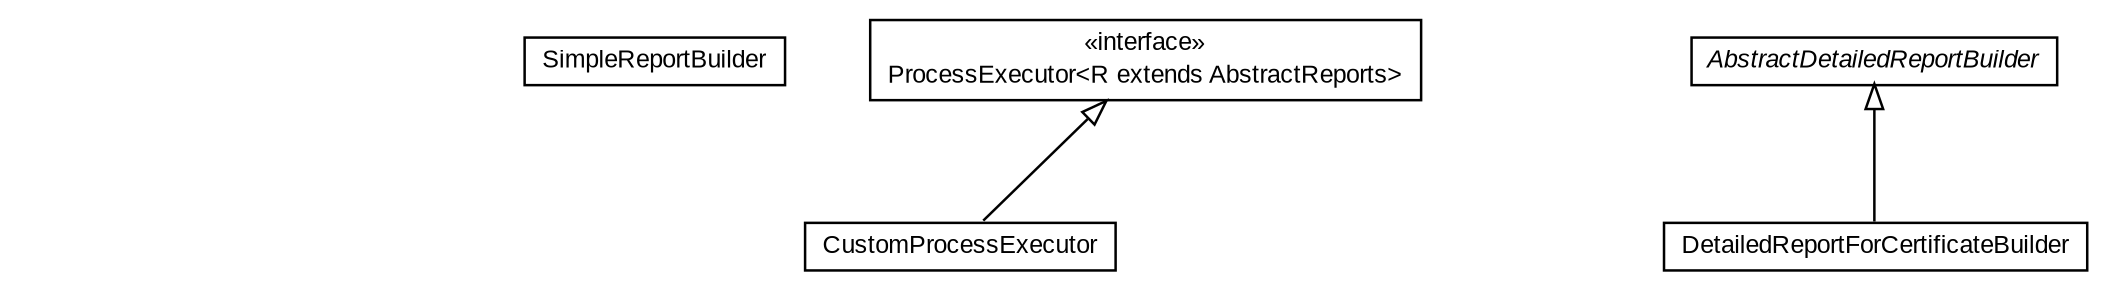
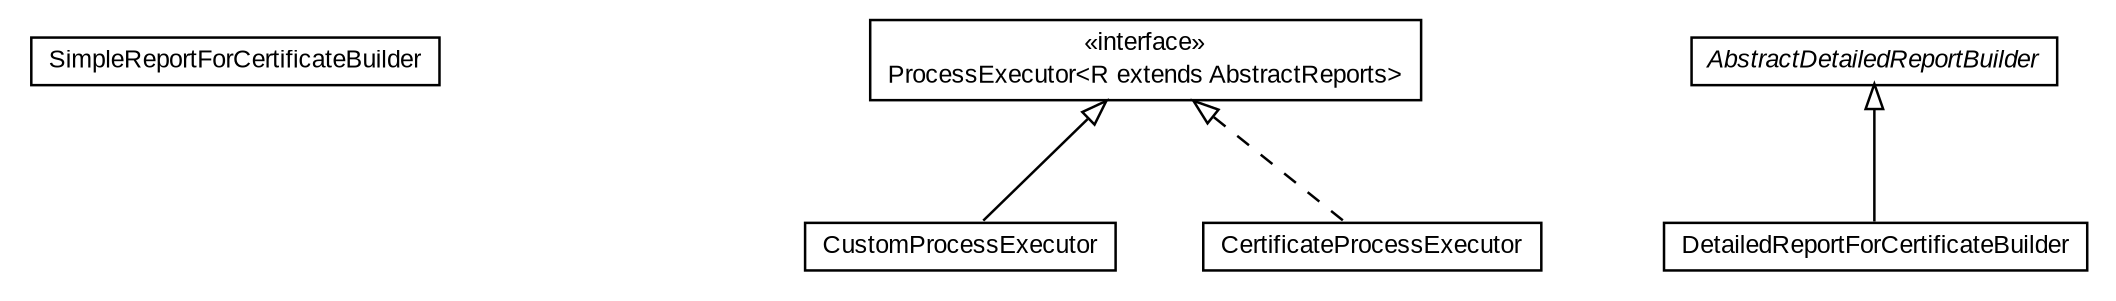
none -> (234, 60)
(655, 60) -> none
none -> (1371, 245)
